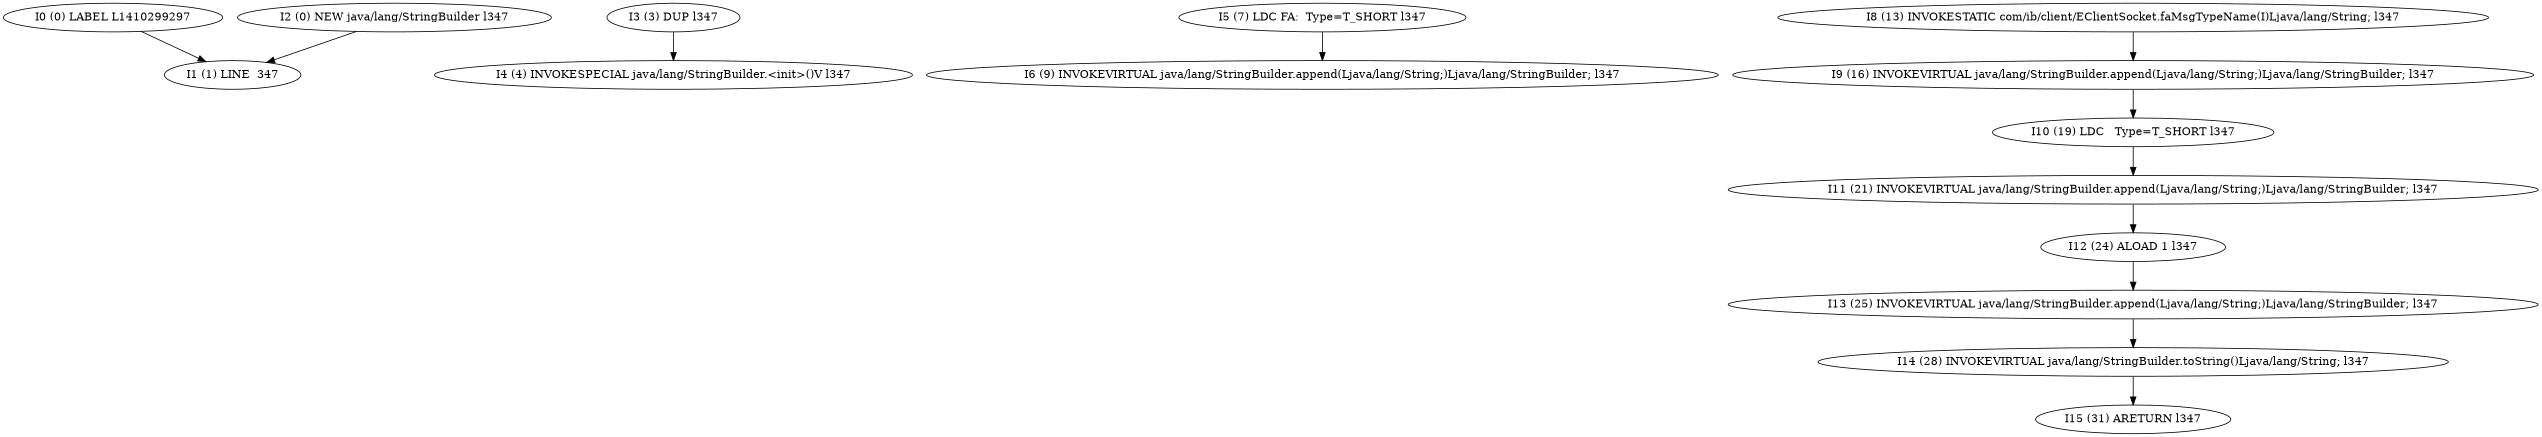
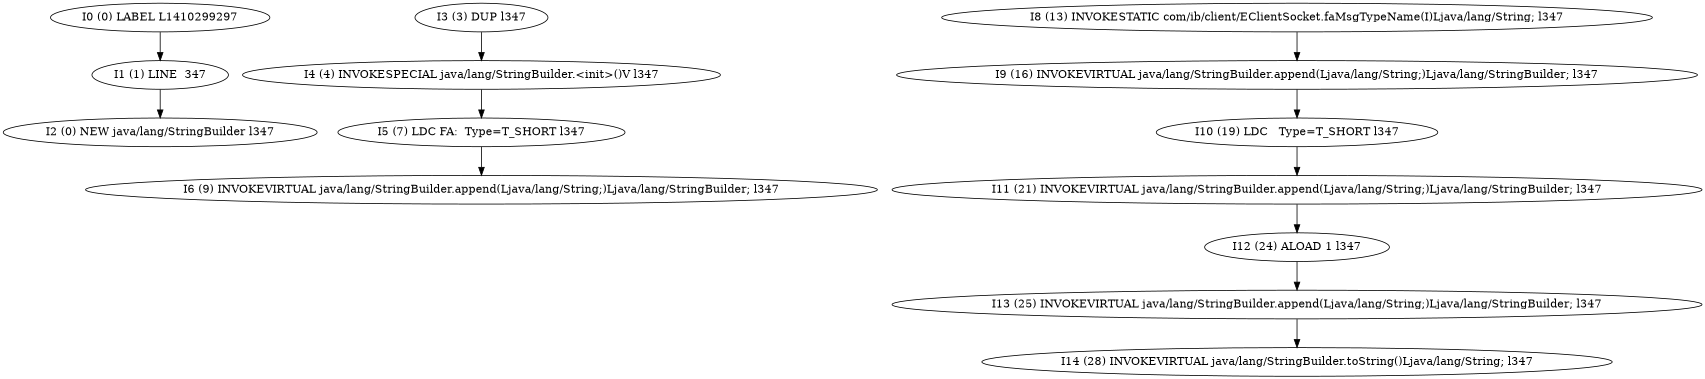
(315, 46) -> (160, 100)
none -> (481, 100)
(2133, 419) -> none
